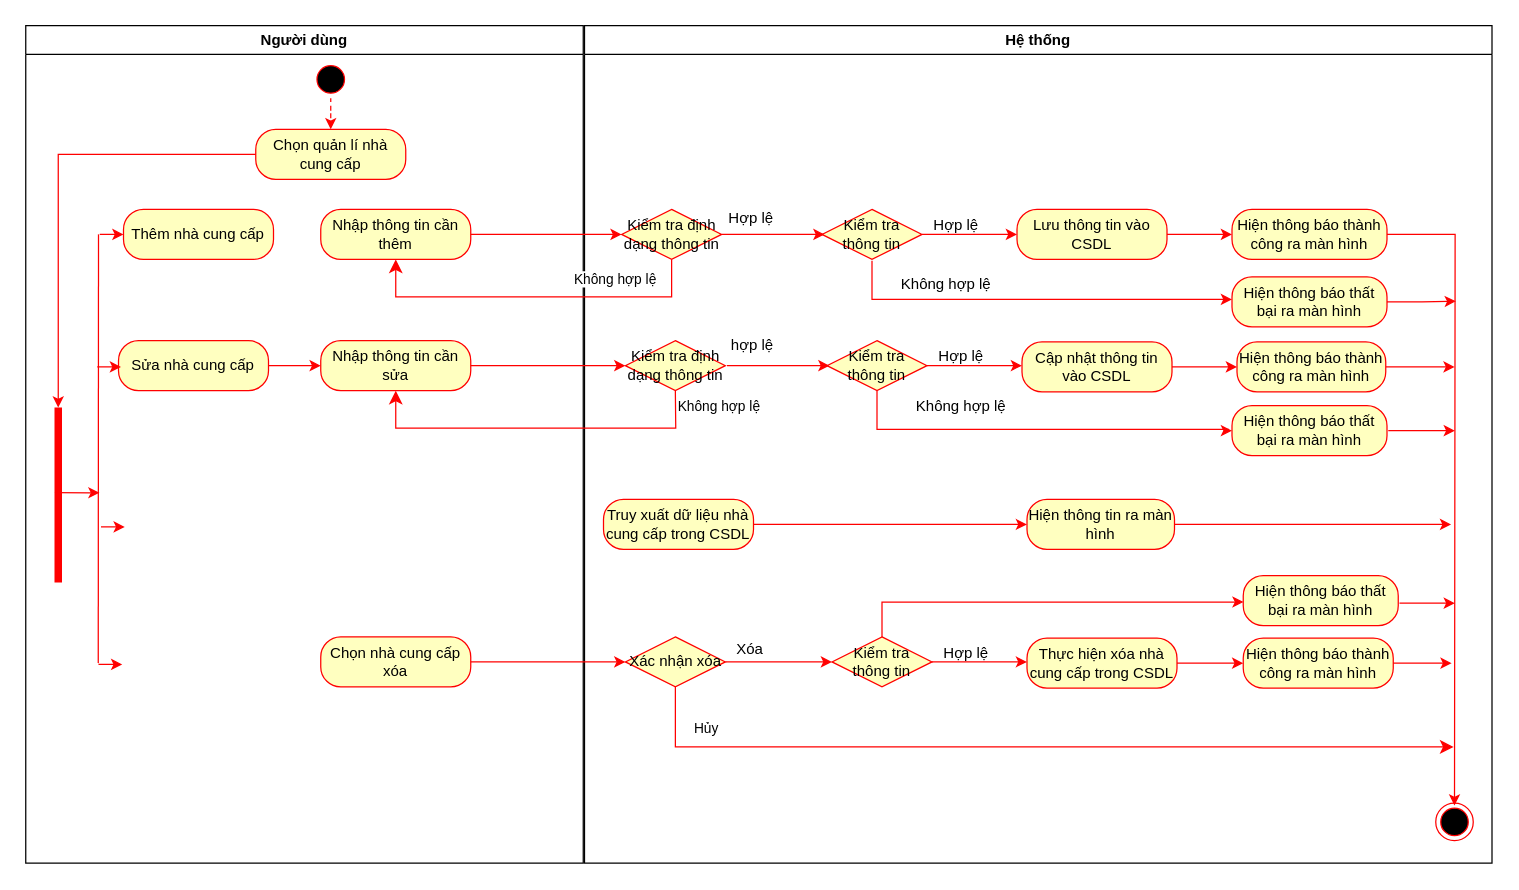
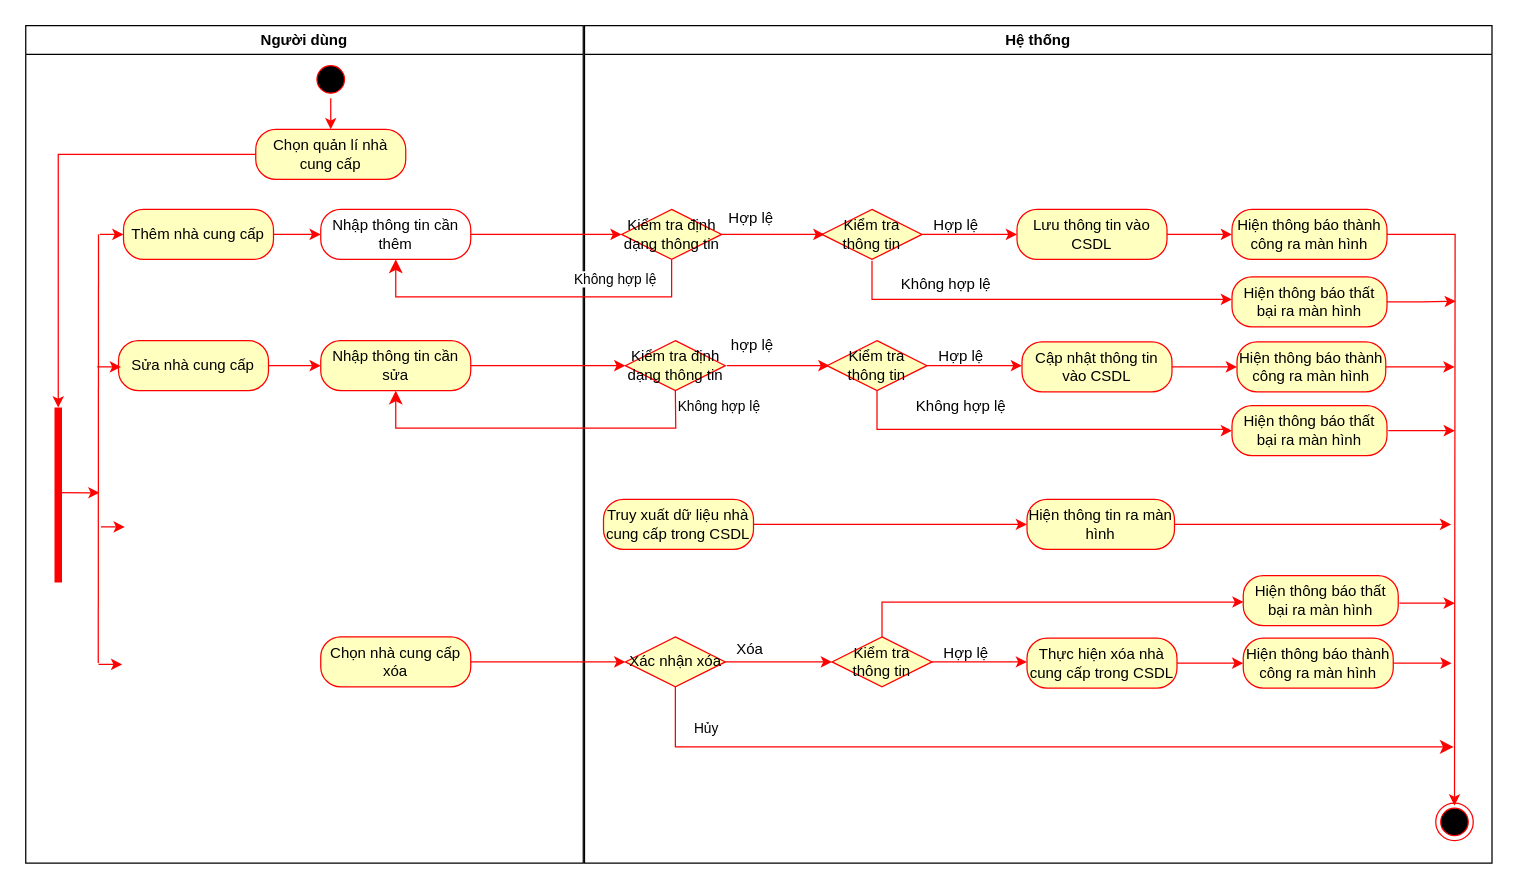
(331, 117) -> (331, 117)
none -> (295, 234)
(396, 234) -> (396, 234)
